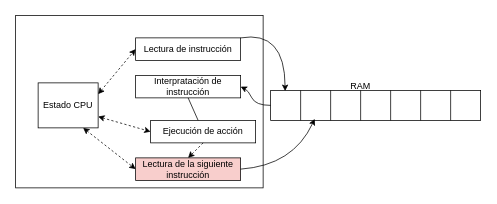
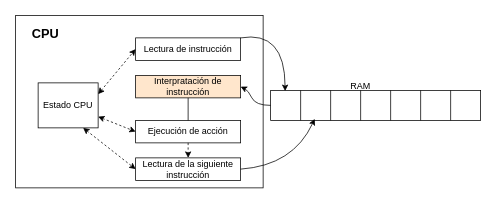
none -> (45, 34)
(188, 87) -> (188, 87)
(203, 132) -> (188, 132)
(188, 169) -> (188, 169)
